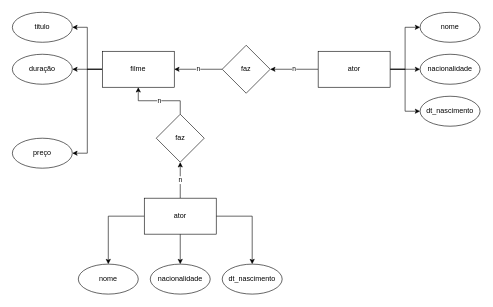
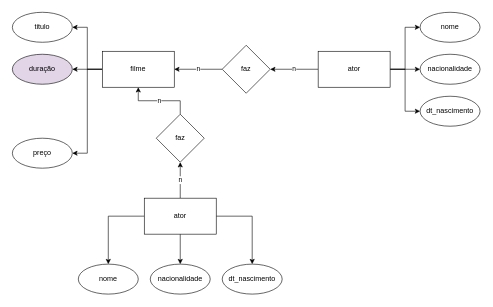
(42, 69) -> (42, 69)
